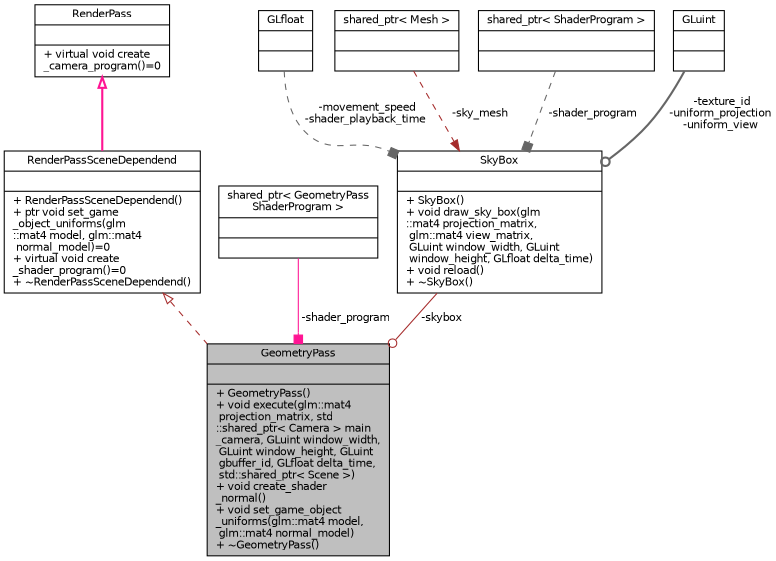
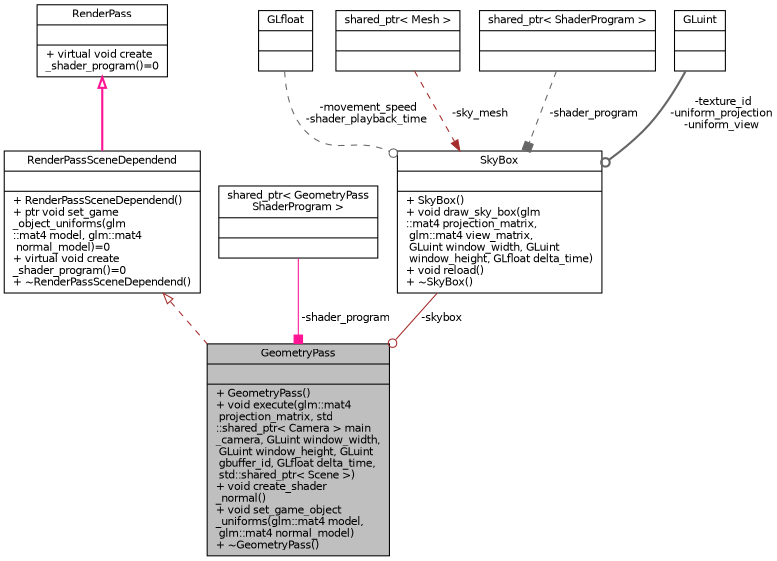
(102, 66) -> (102, 66)
(313, 139) -> (315, 139)
